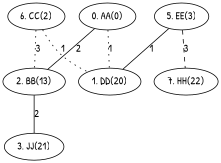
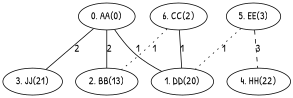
(38, 49) -> (155, 49)
(109, 49) -> (134, 53)
(146, 49) -> (218, 49)
(59, 53) -> (181, 49)
(186, 82) -> (259, 82)
(34, 114) -> (70, 49)
